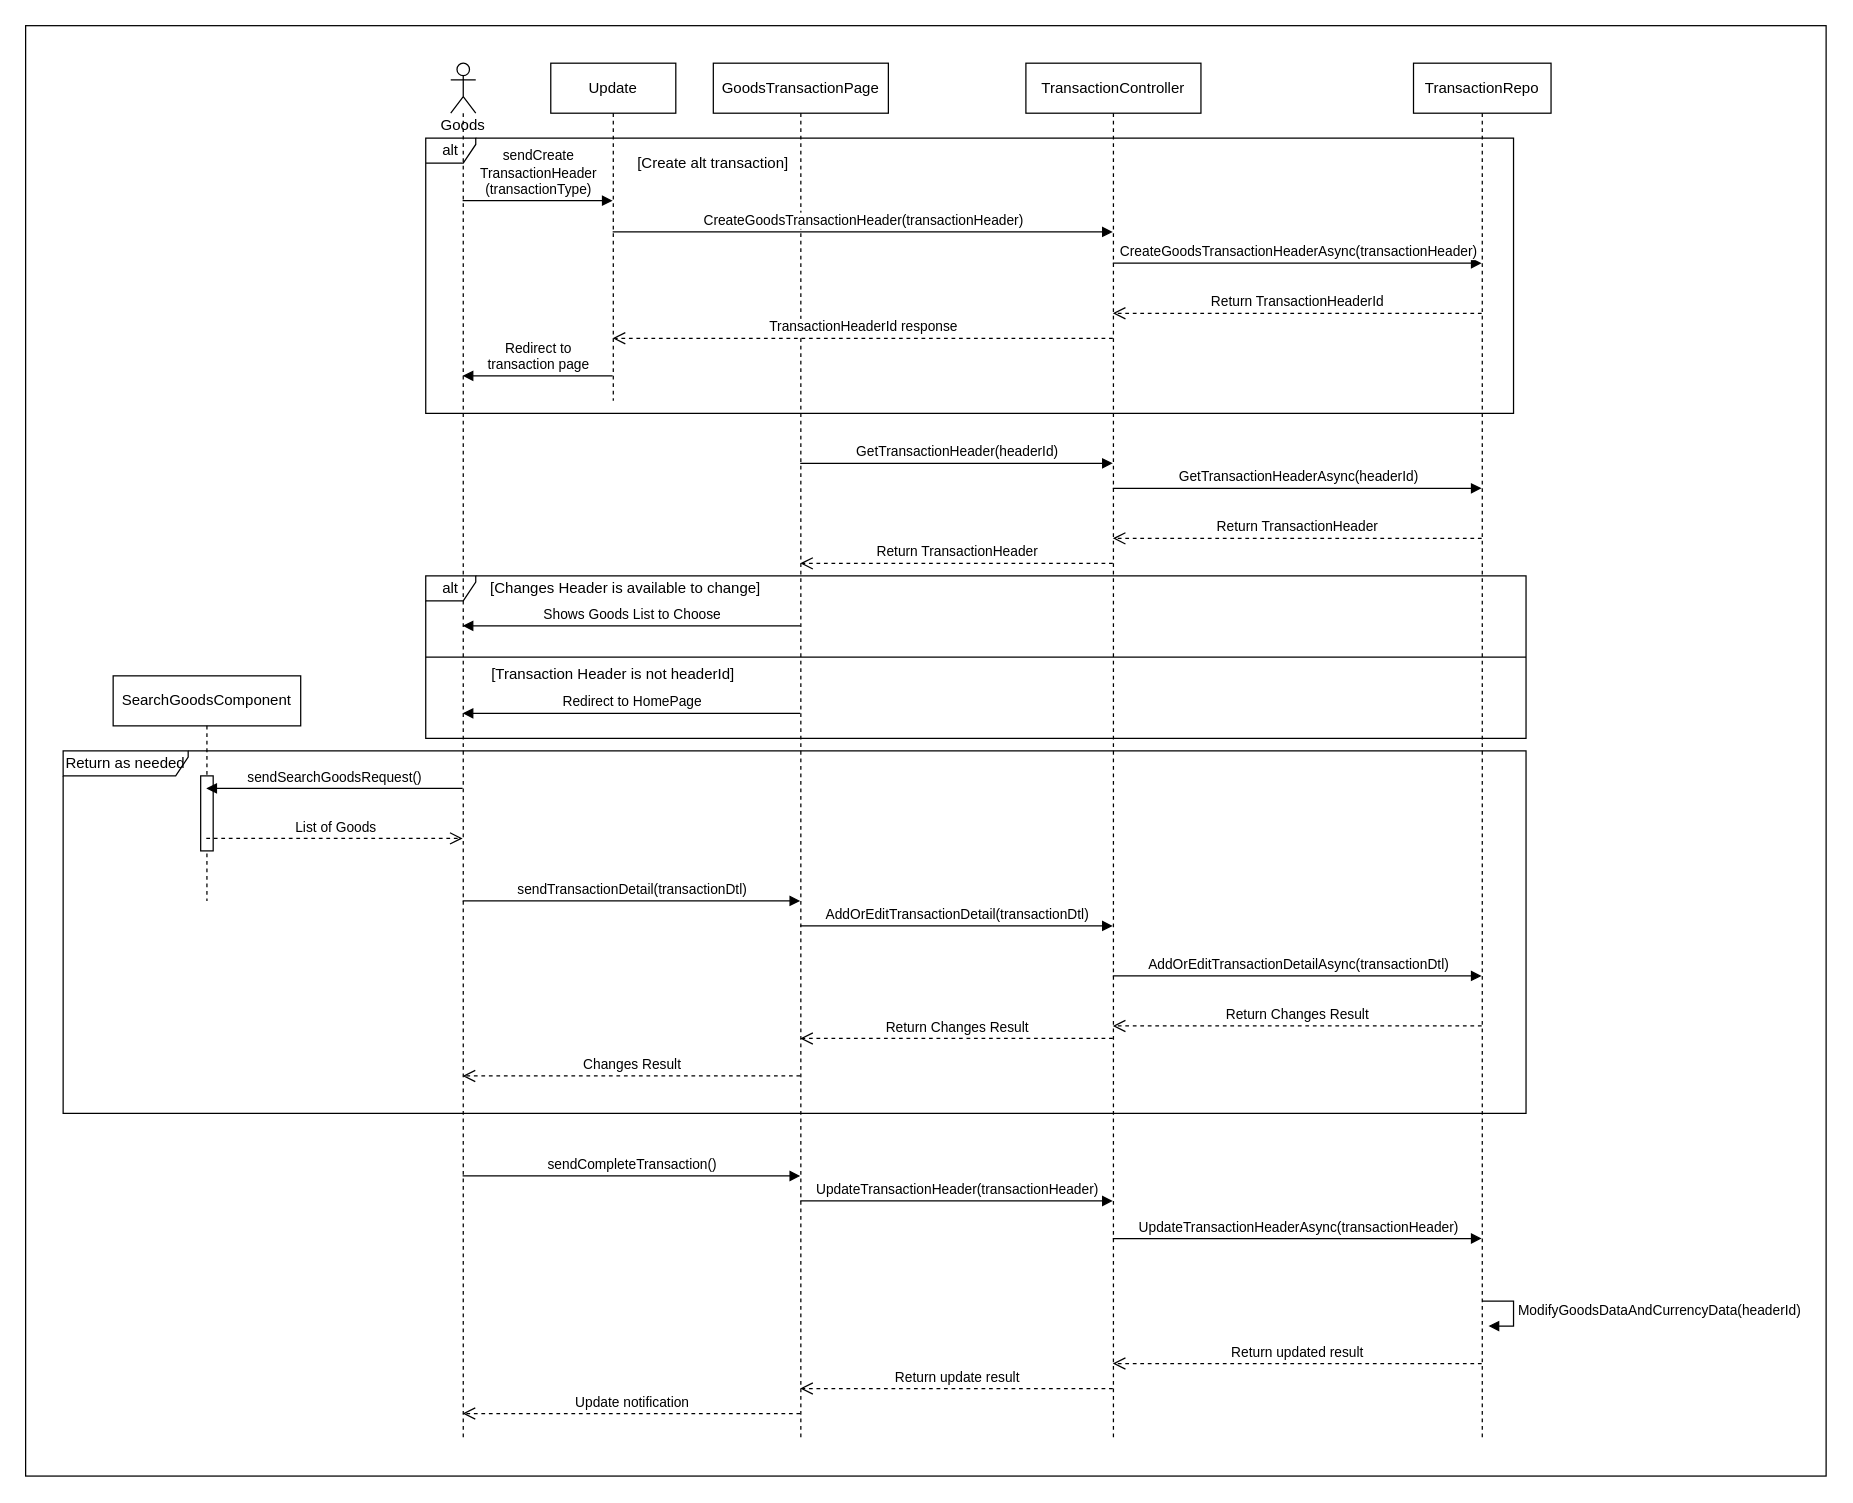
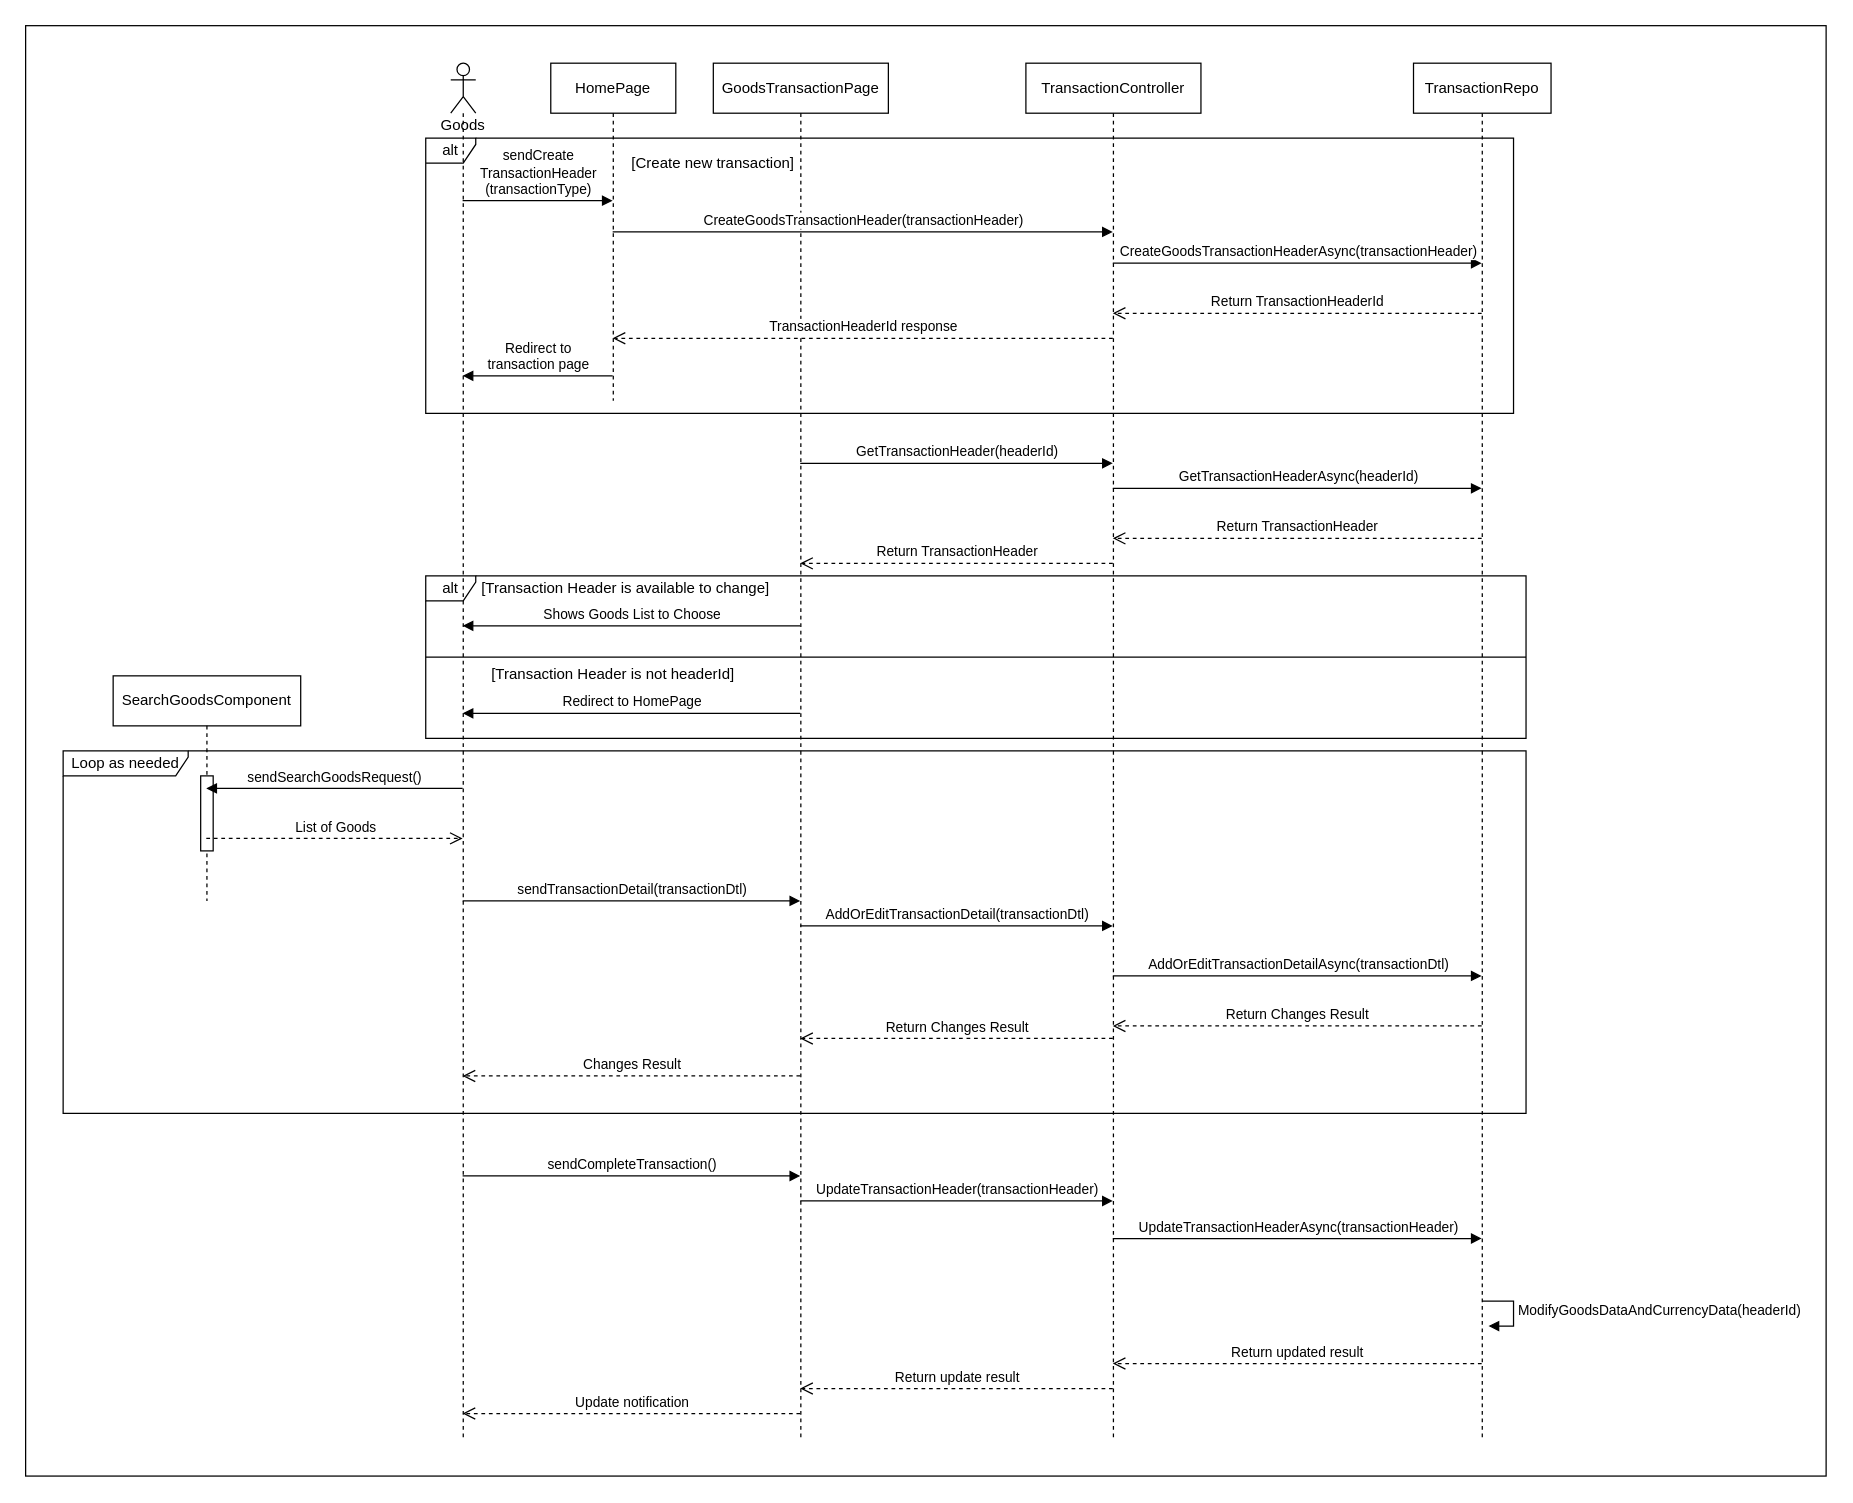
(613, 88) -> (613, 88)
(713, 163) -> (713, 163)
(626, 588) -> (626, 588)
(126, 763) -> (126, 763)
